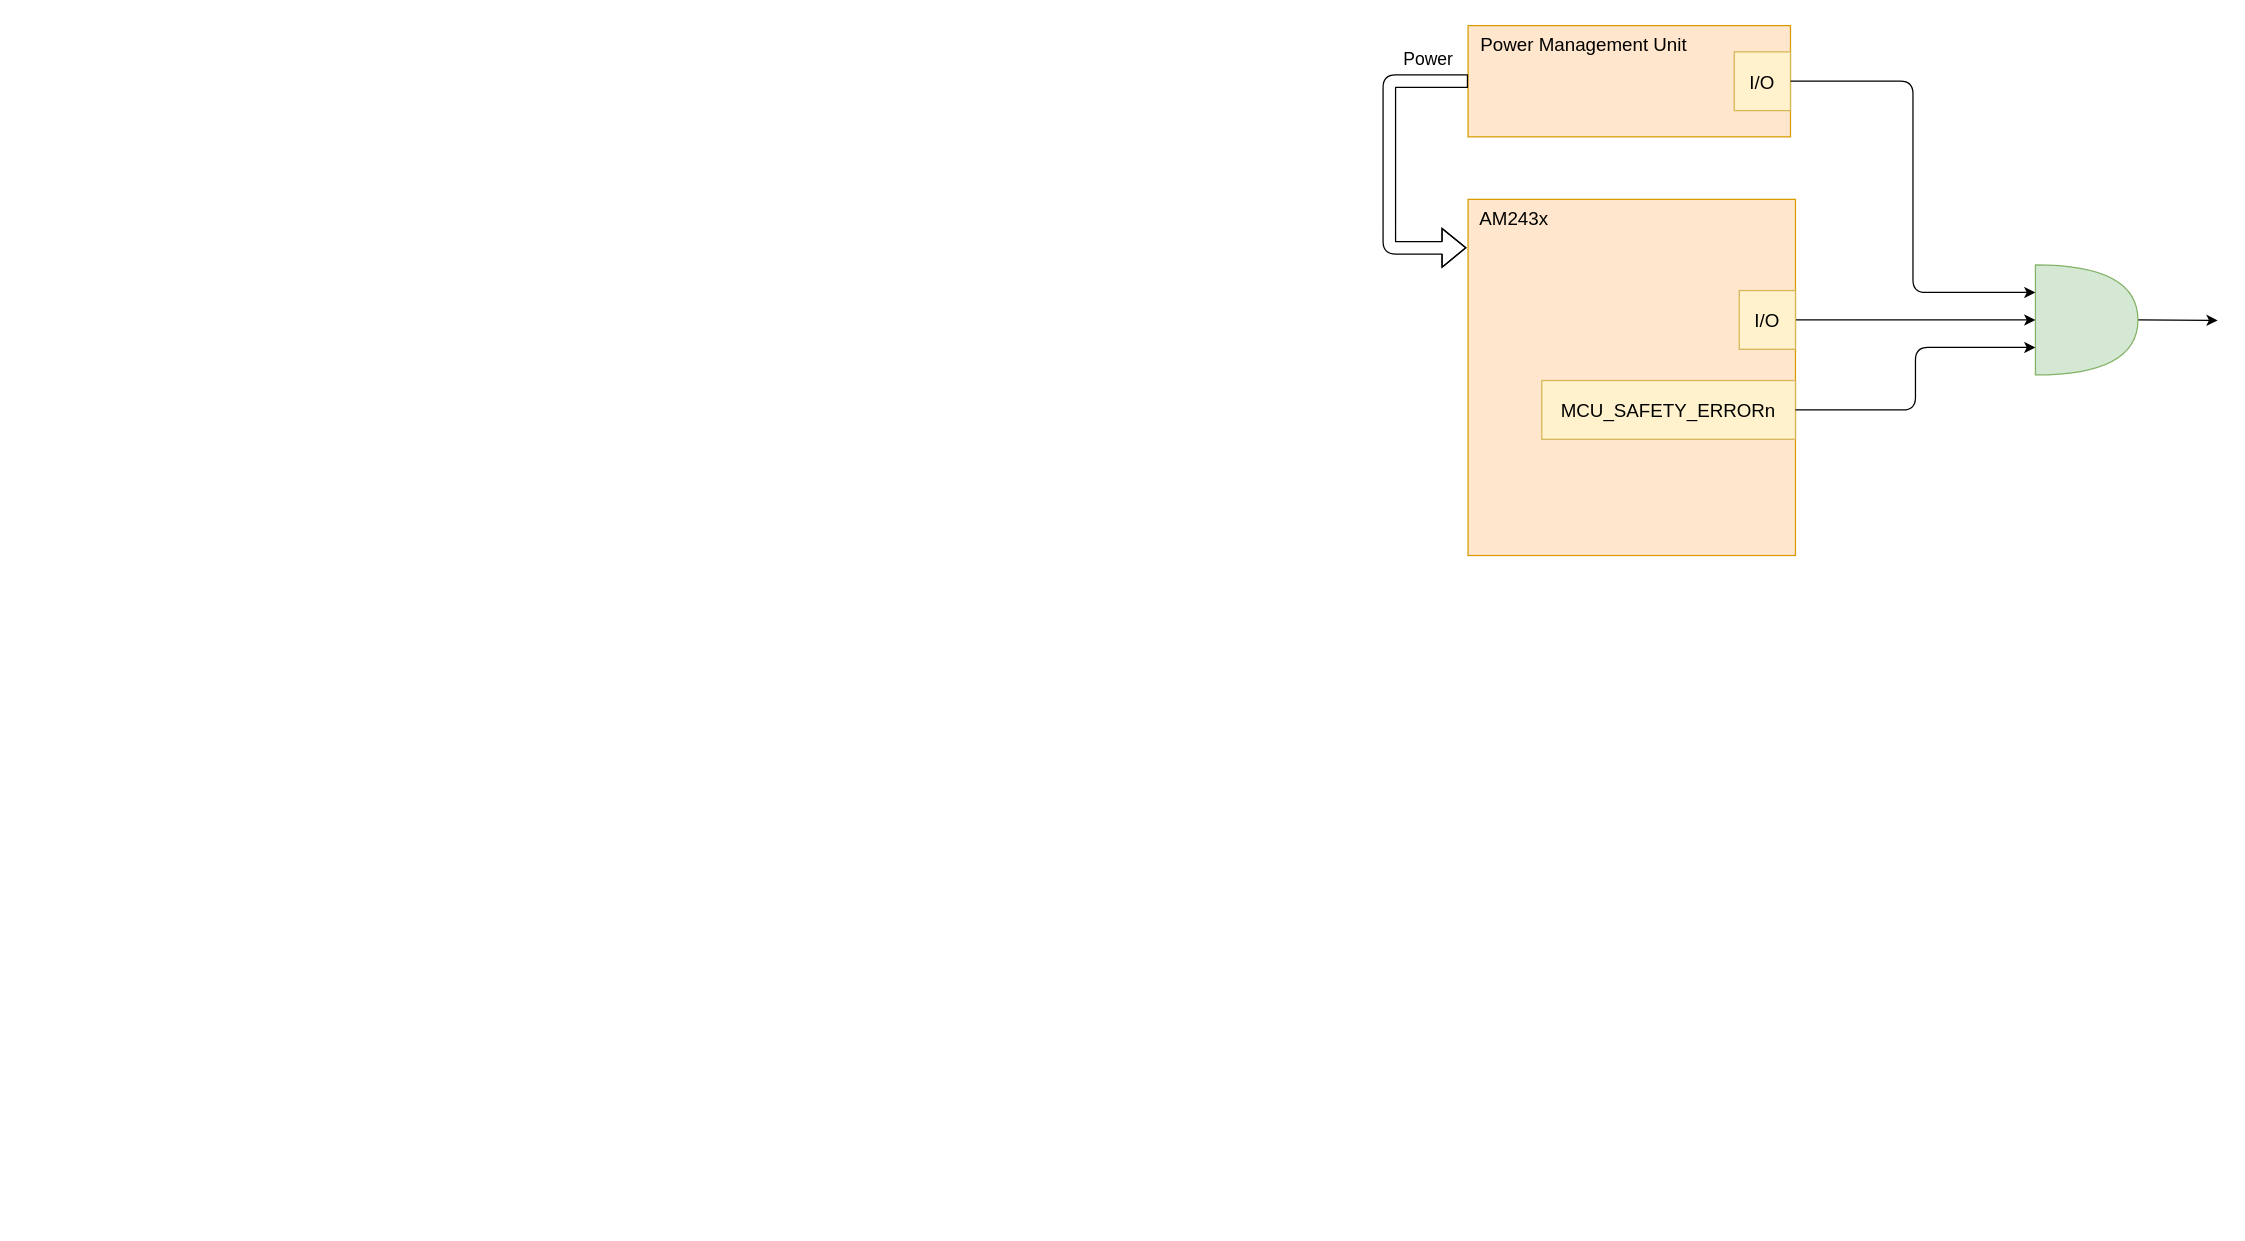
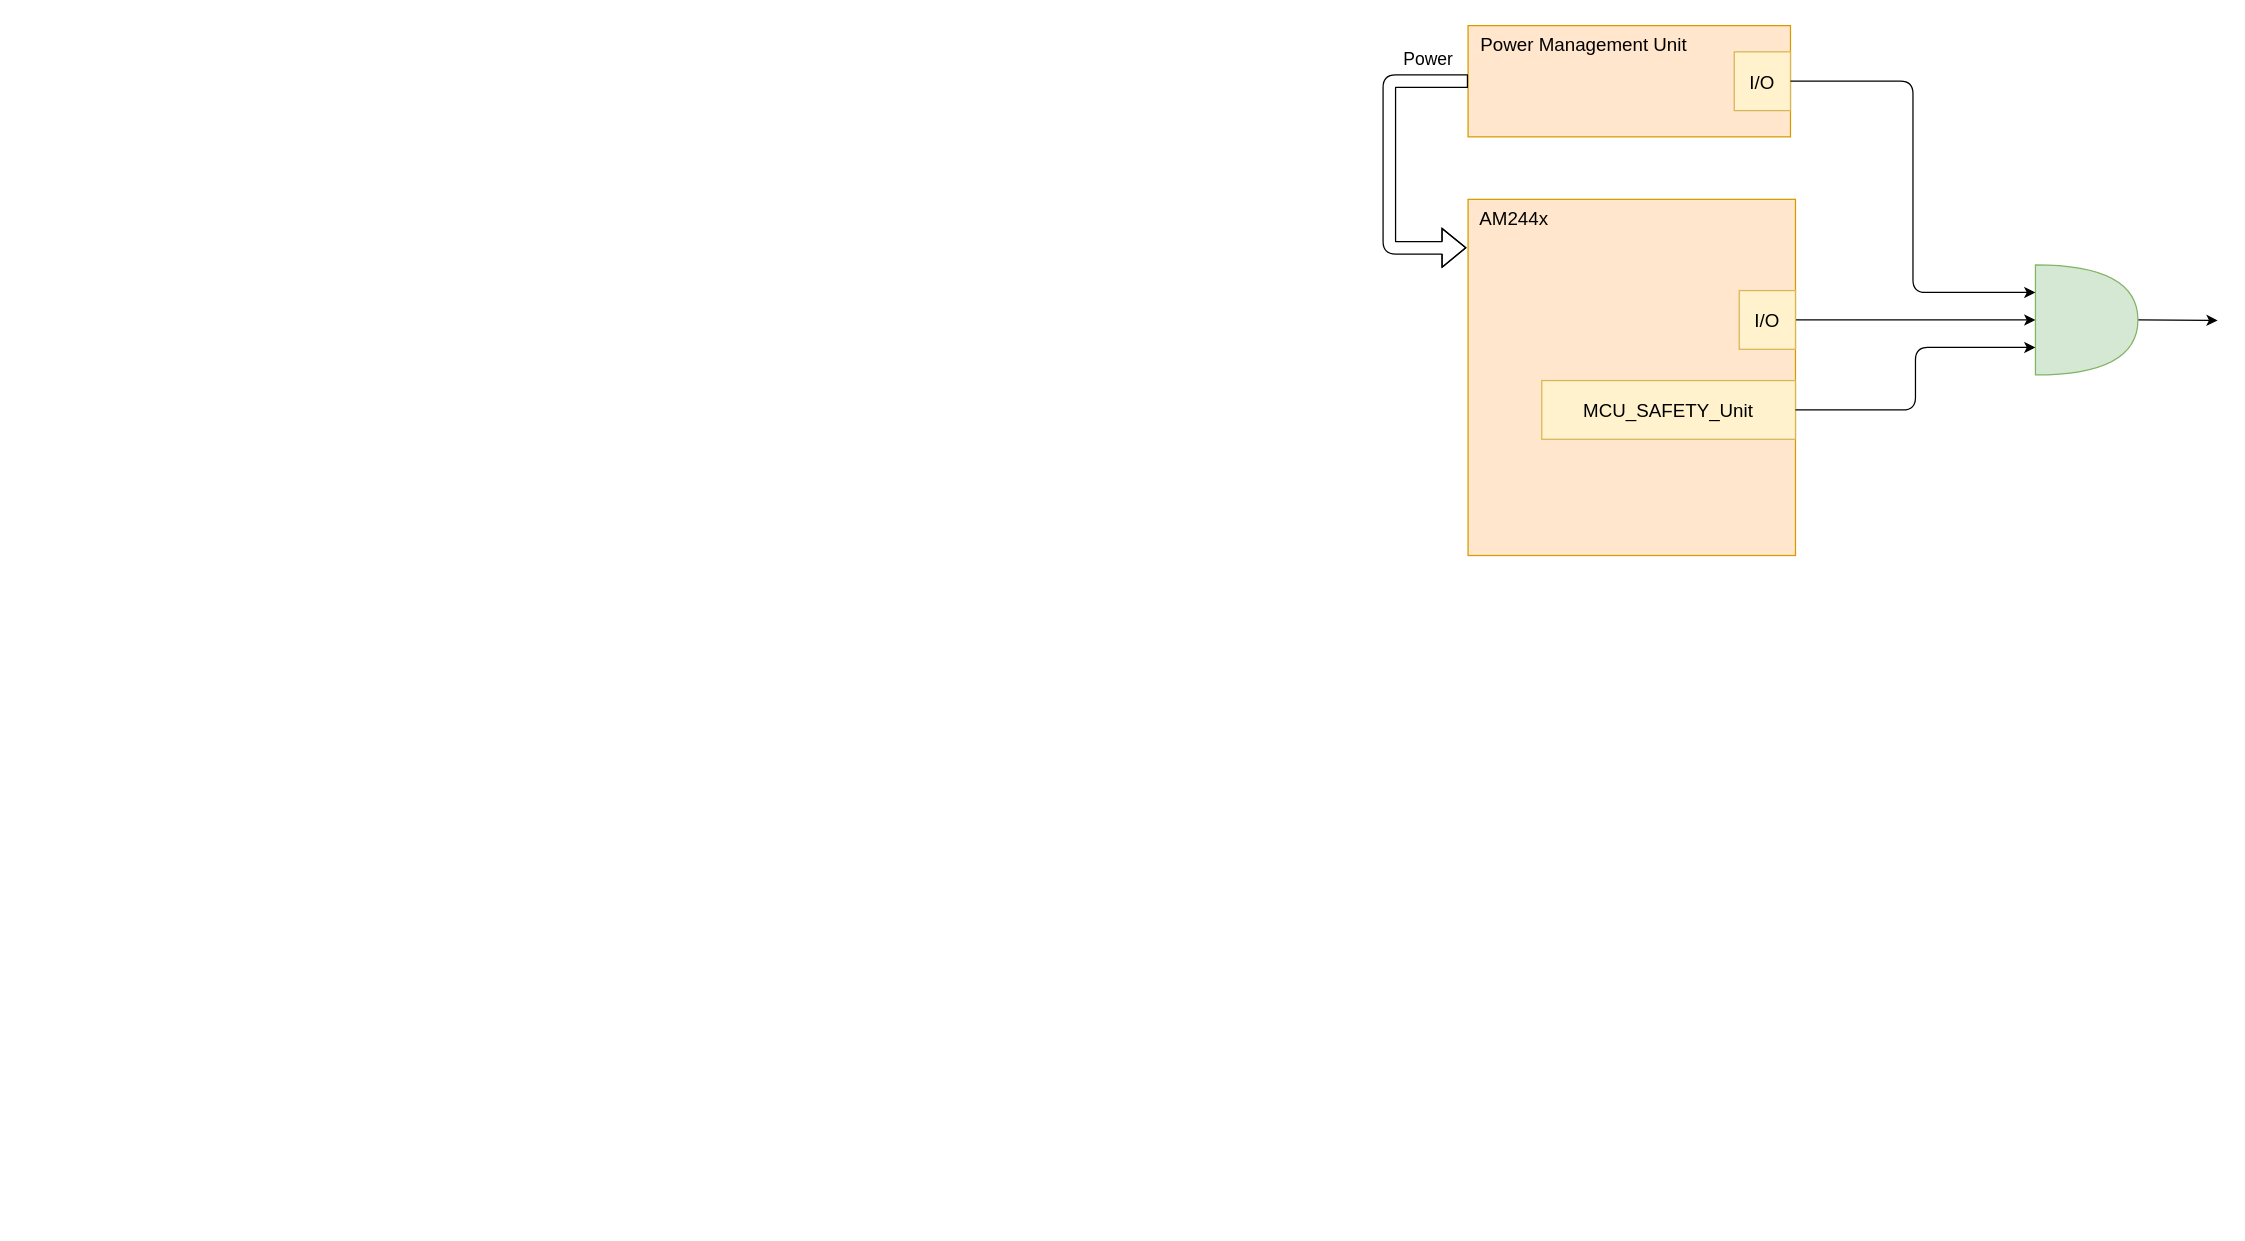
(1502, 219) -> (1502, 219)
(1669, 411) -> (1669, 411)
